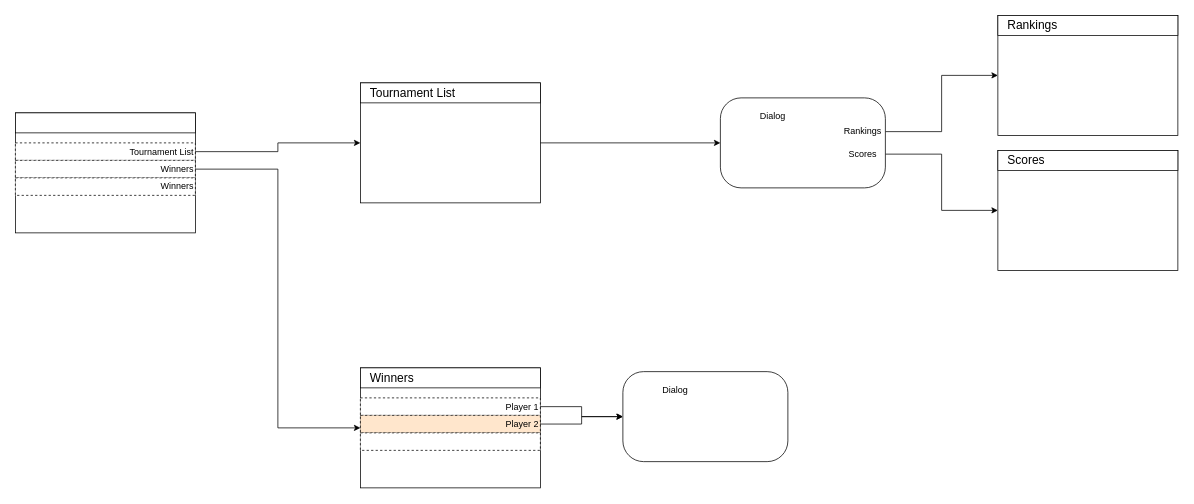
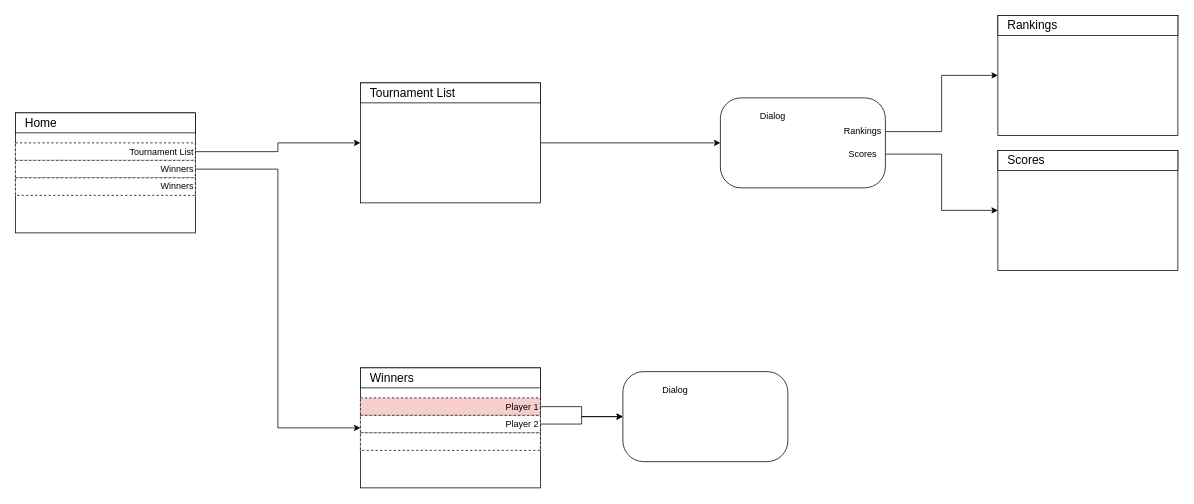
none -> (105, 123)
(450, 407) -> (450, 407)
(450, 424) -> (450, 424)
